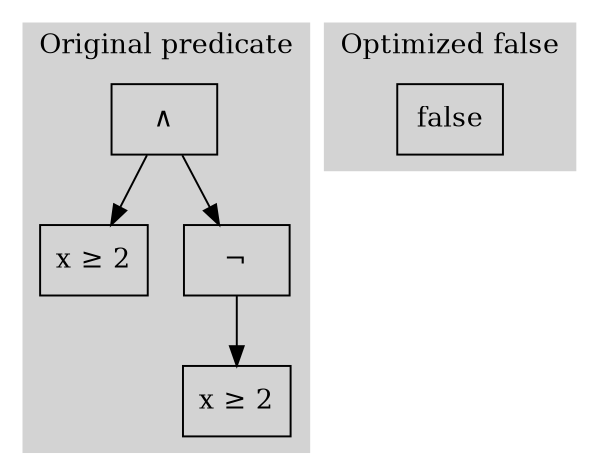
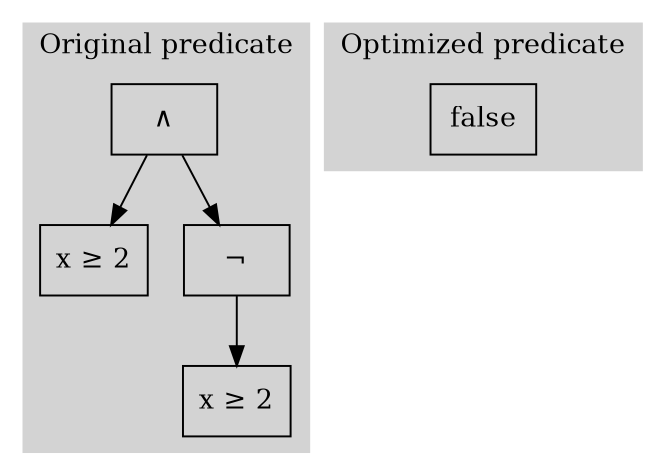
(450, 46) -> (483, 46)
